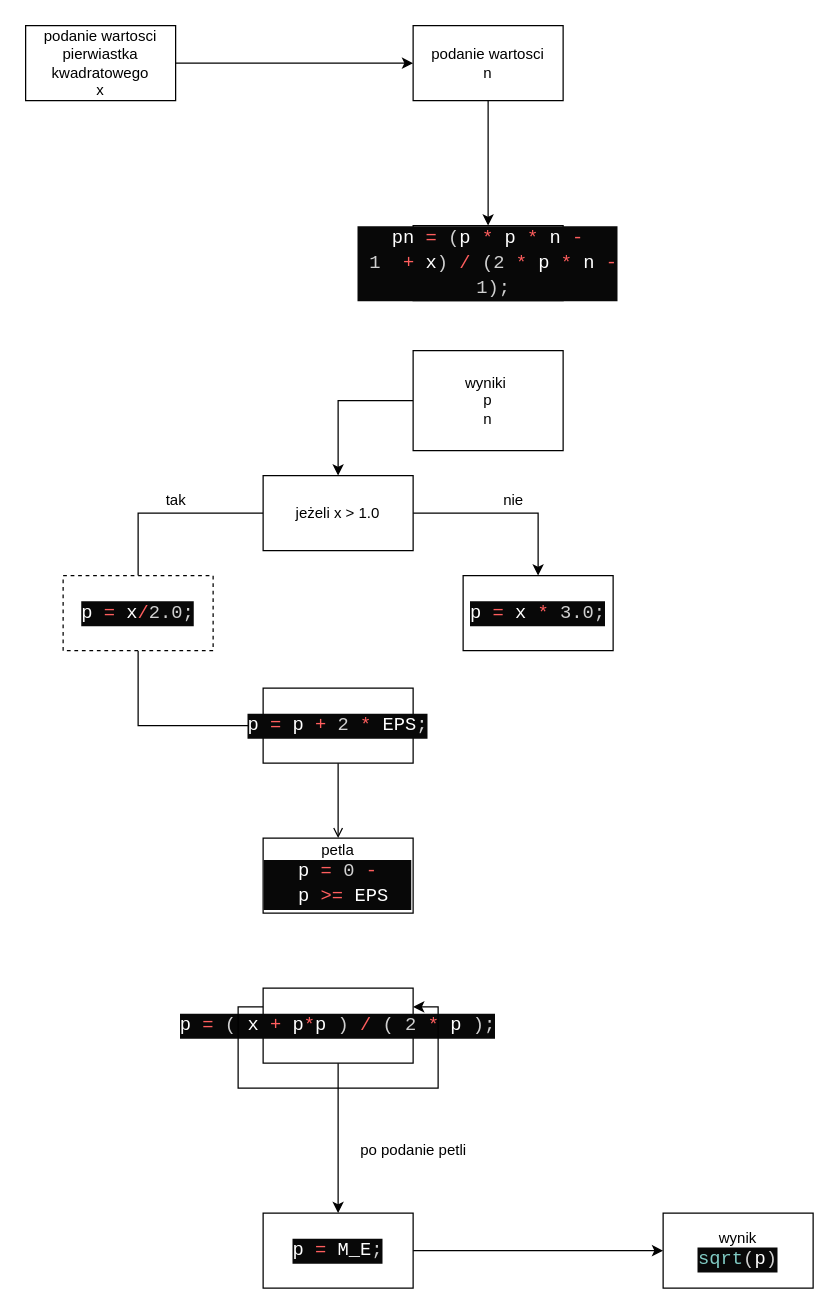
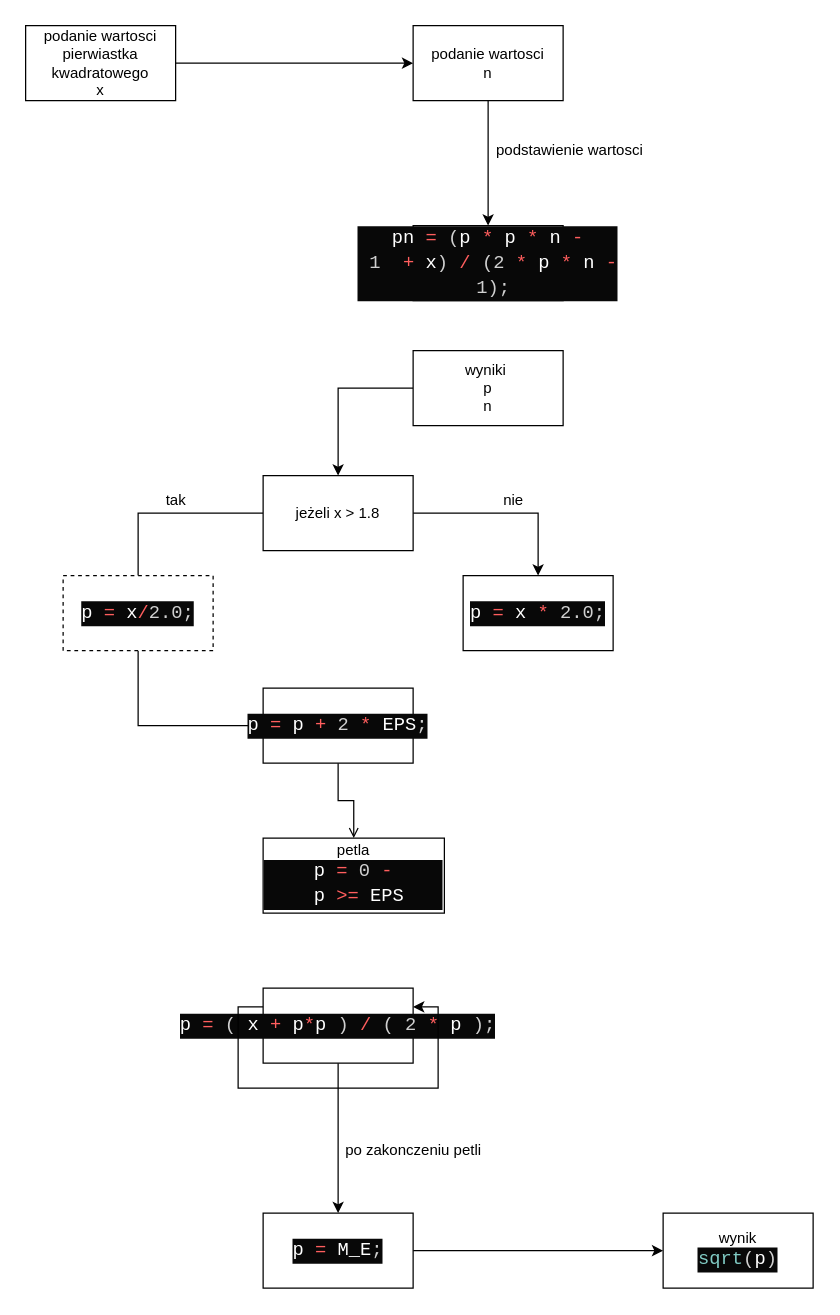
none -> (569, 151)
(488, 401) -> (488, 388)
(338, 513) -> (338, 513)
(538, 613) -> (538, 613)
(338, 876) -> (354, 876)
(414, 1151) -> (414, 1151)
